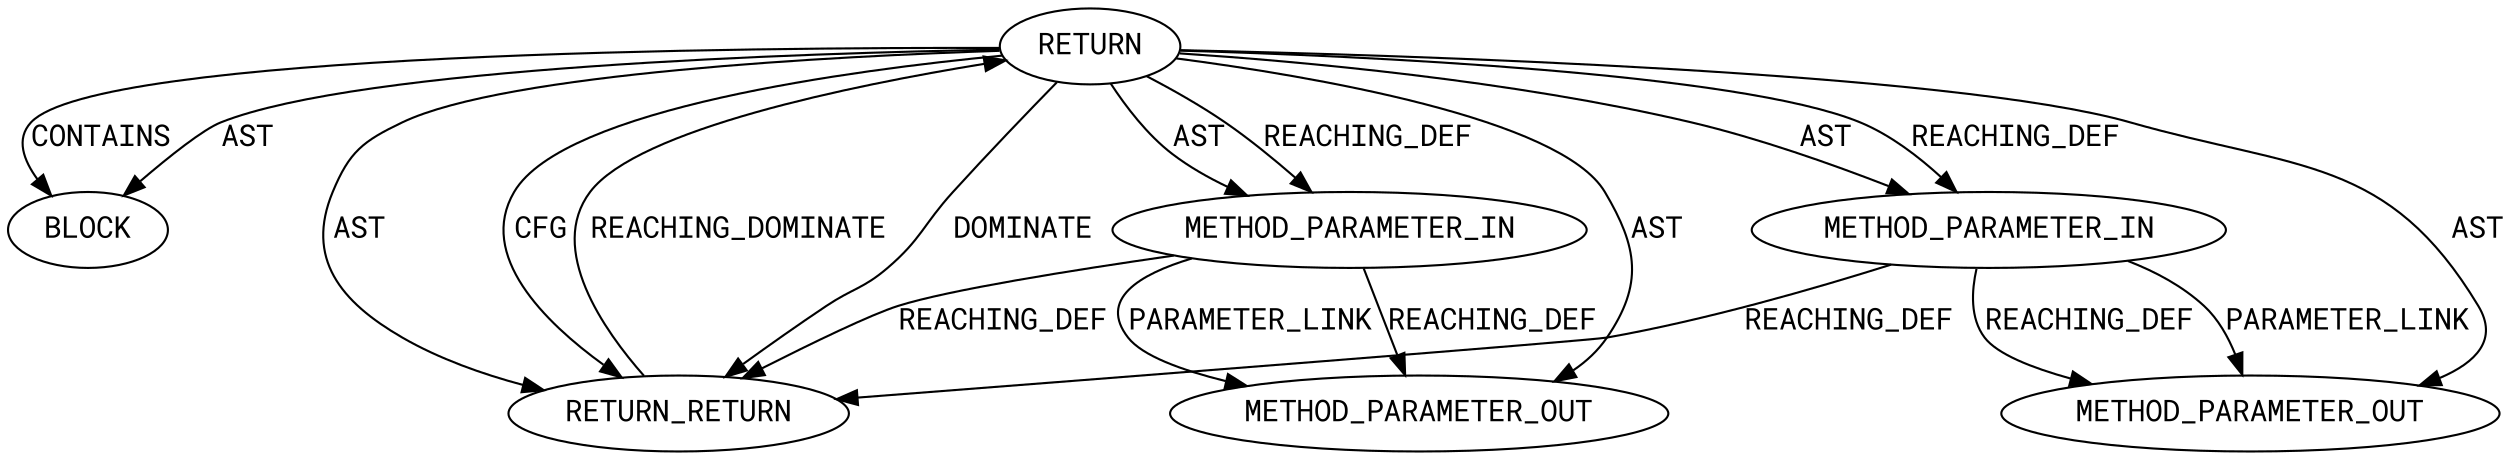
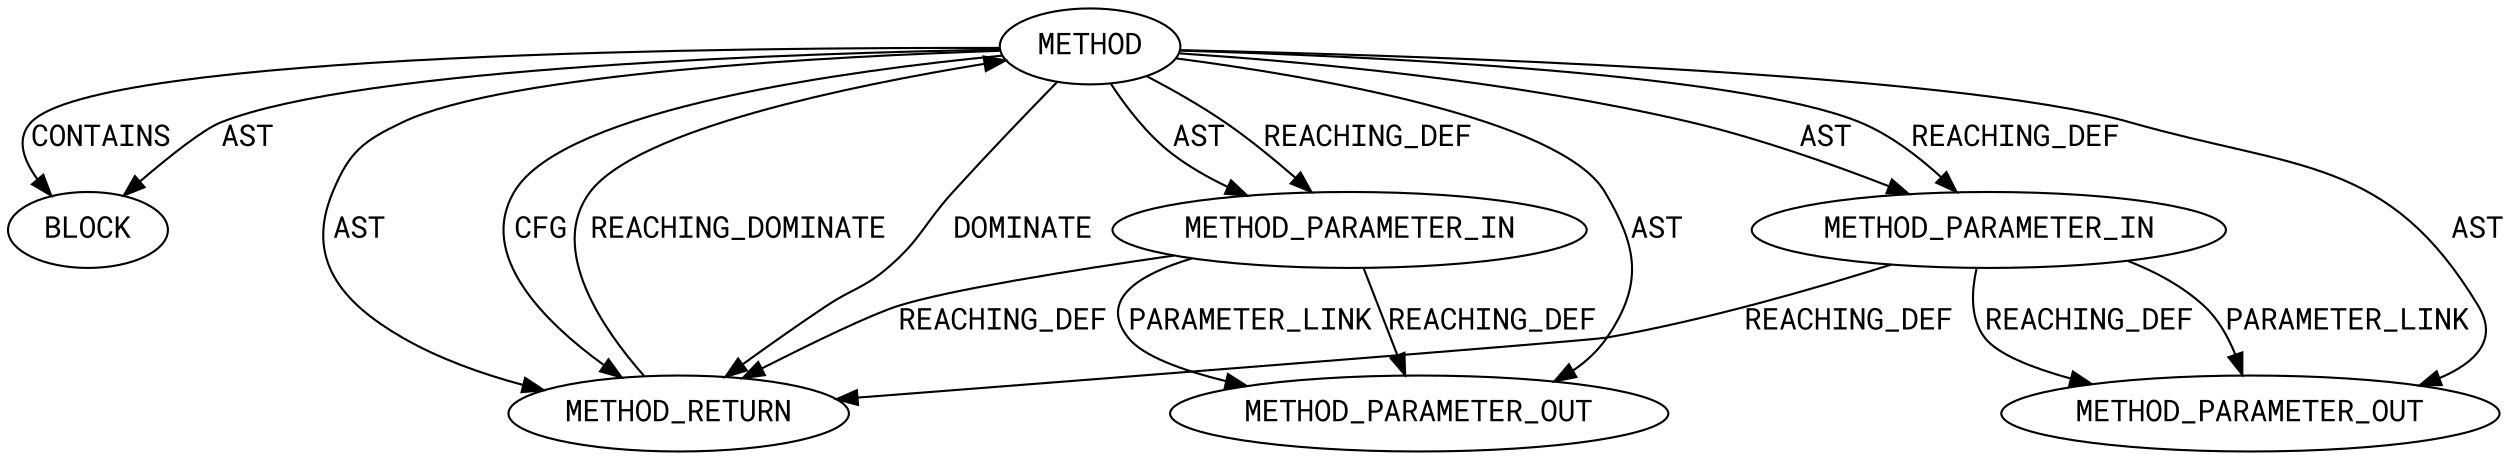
(1090, 46) -> (1090, 46)
(679, 414) -> (679, 414)
